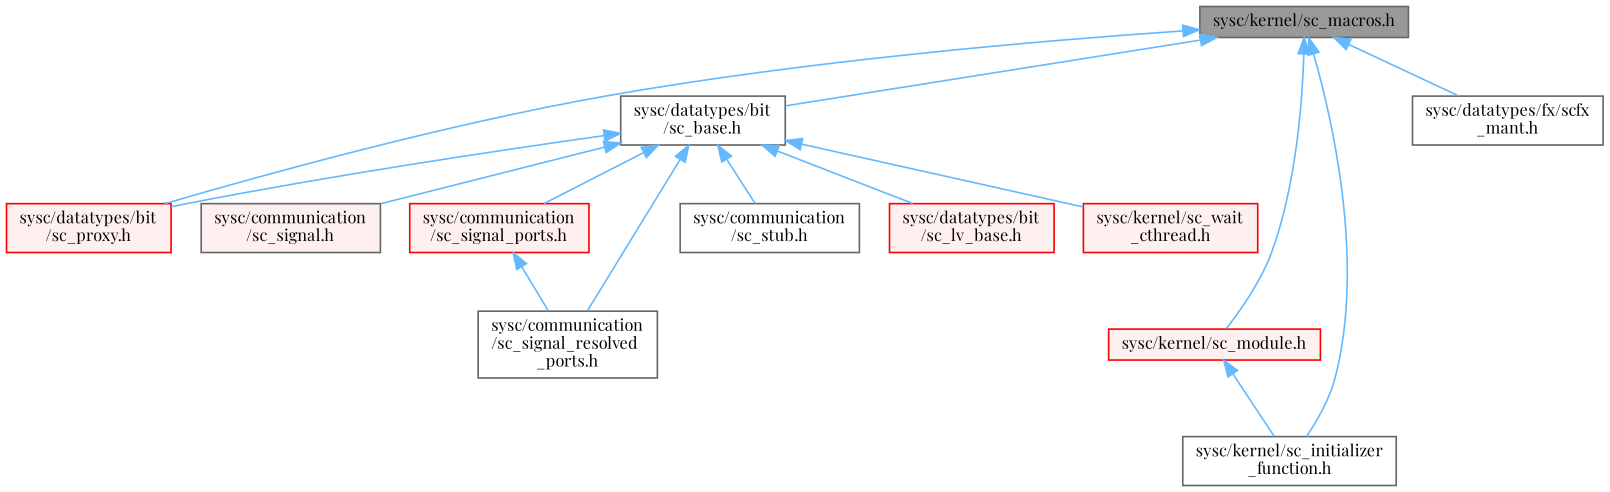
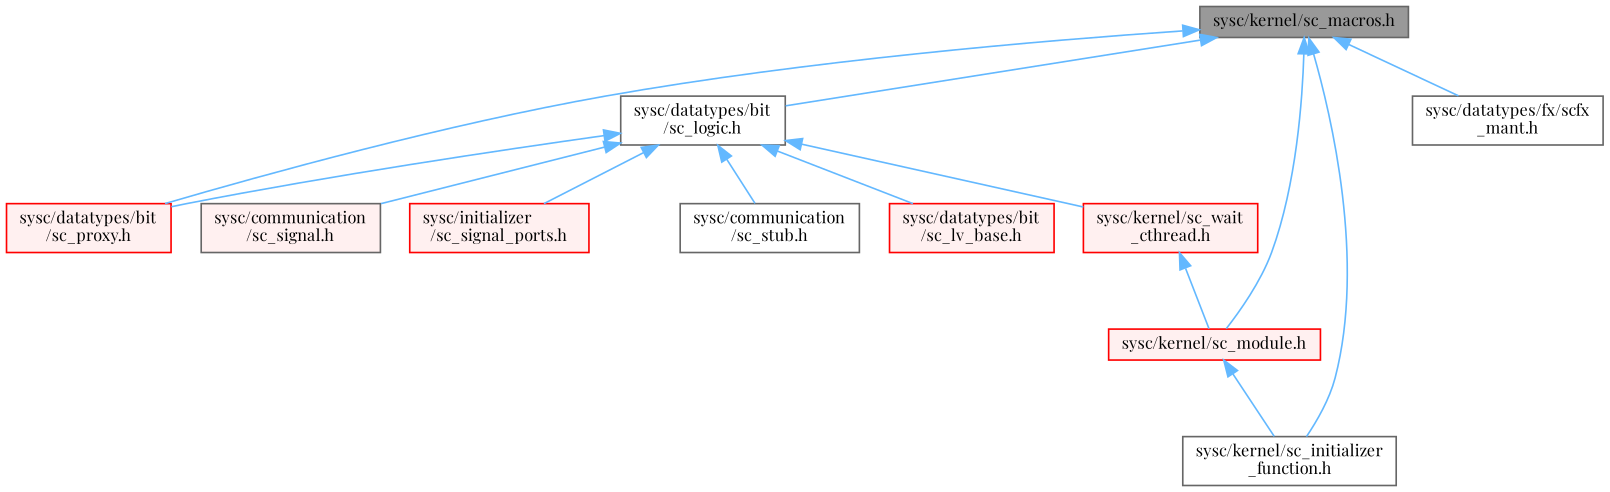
(703, 121) -> (703, 121)
(499, 228) -> (499, 228)
none -> (1197, 298)
(568, 345) -> none
